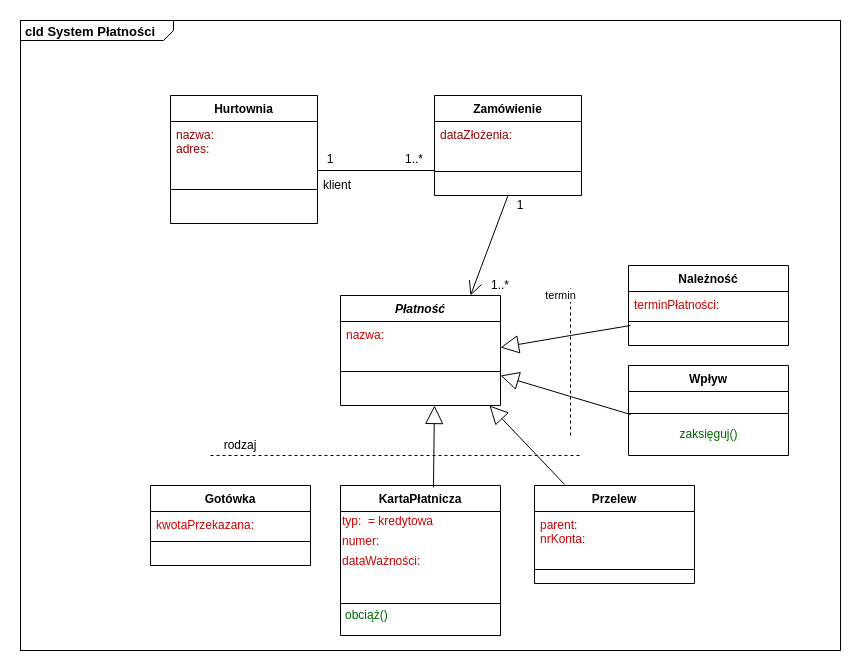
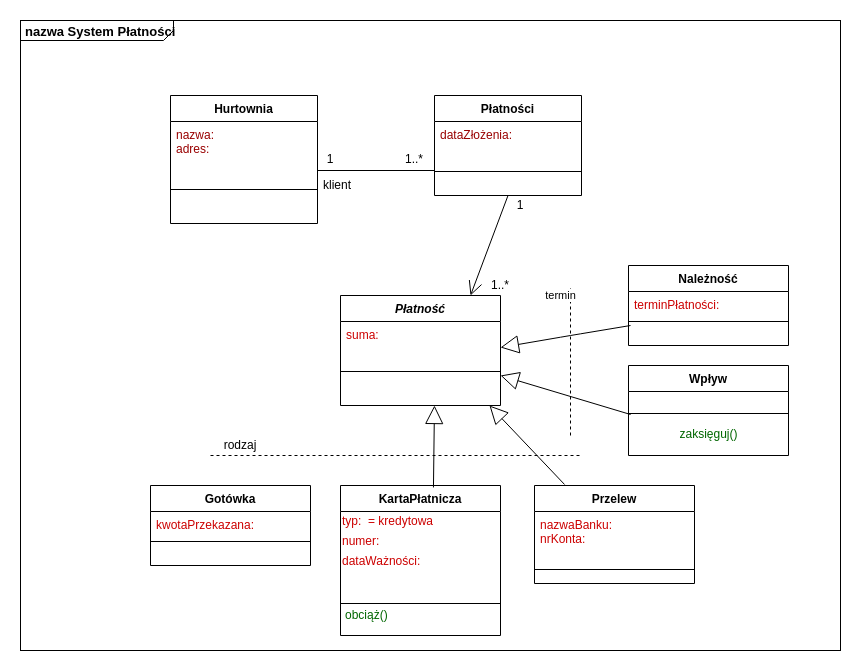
(81, 28) -> (90, 28)
(508, 109) -> (508, 109)
(365, 335) -> (361, 335)
(562, 525) -> (575, 525)
